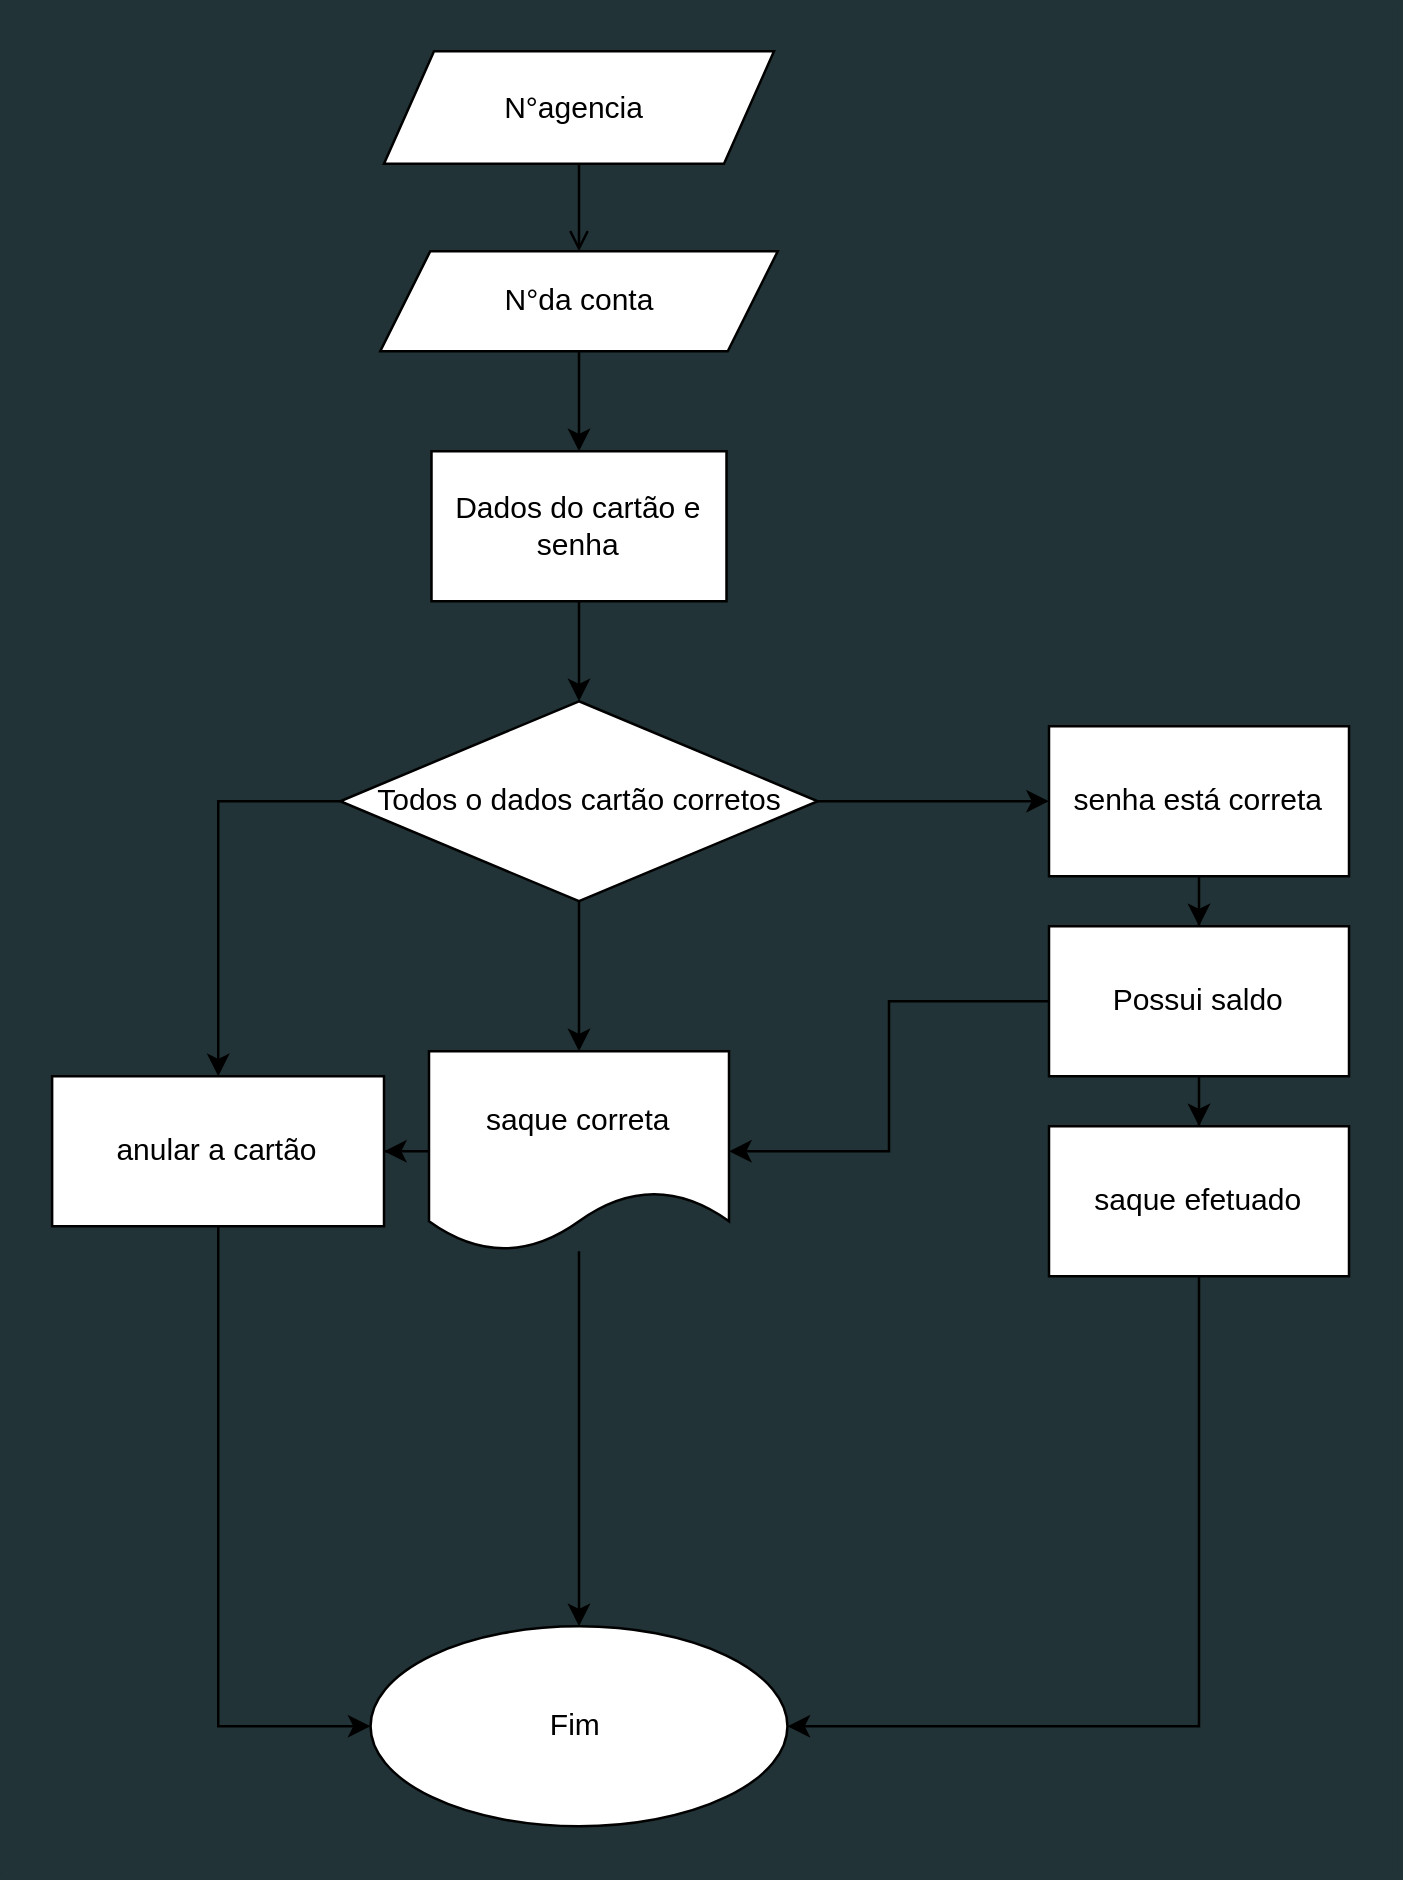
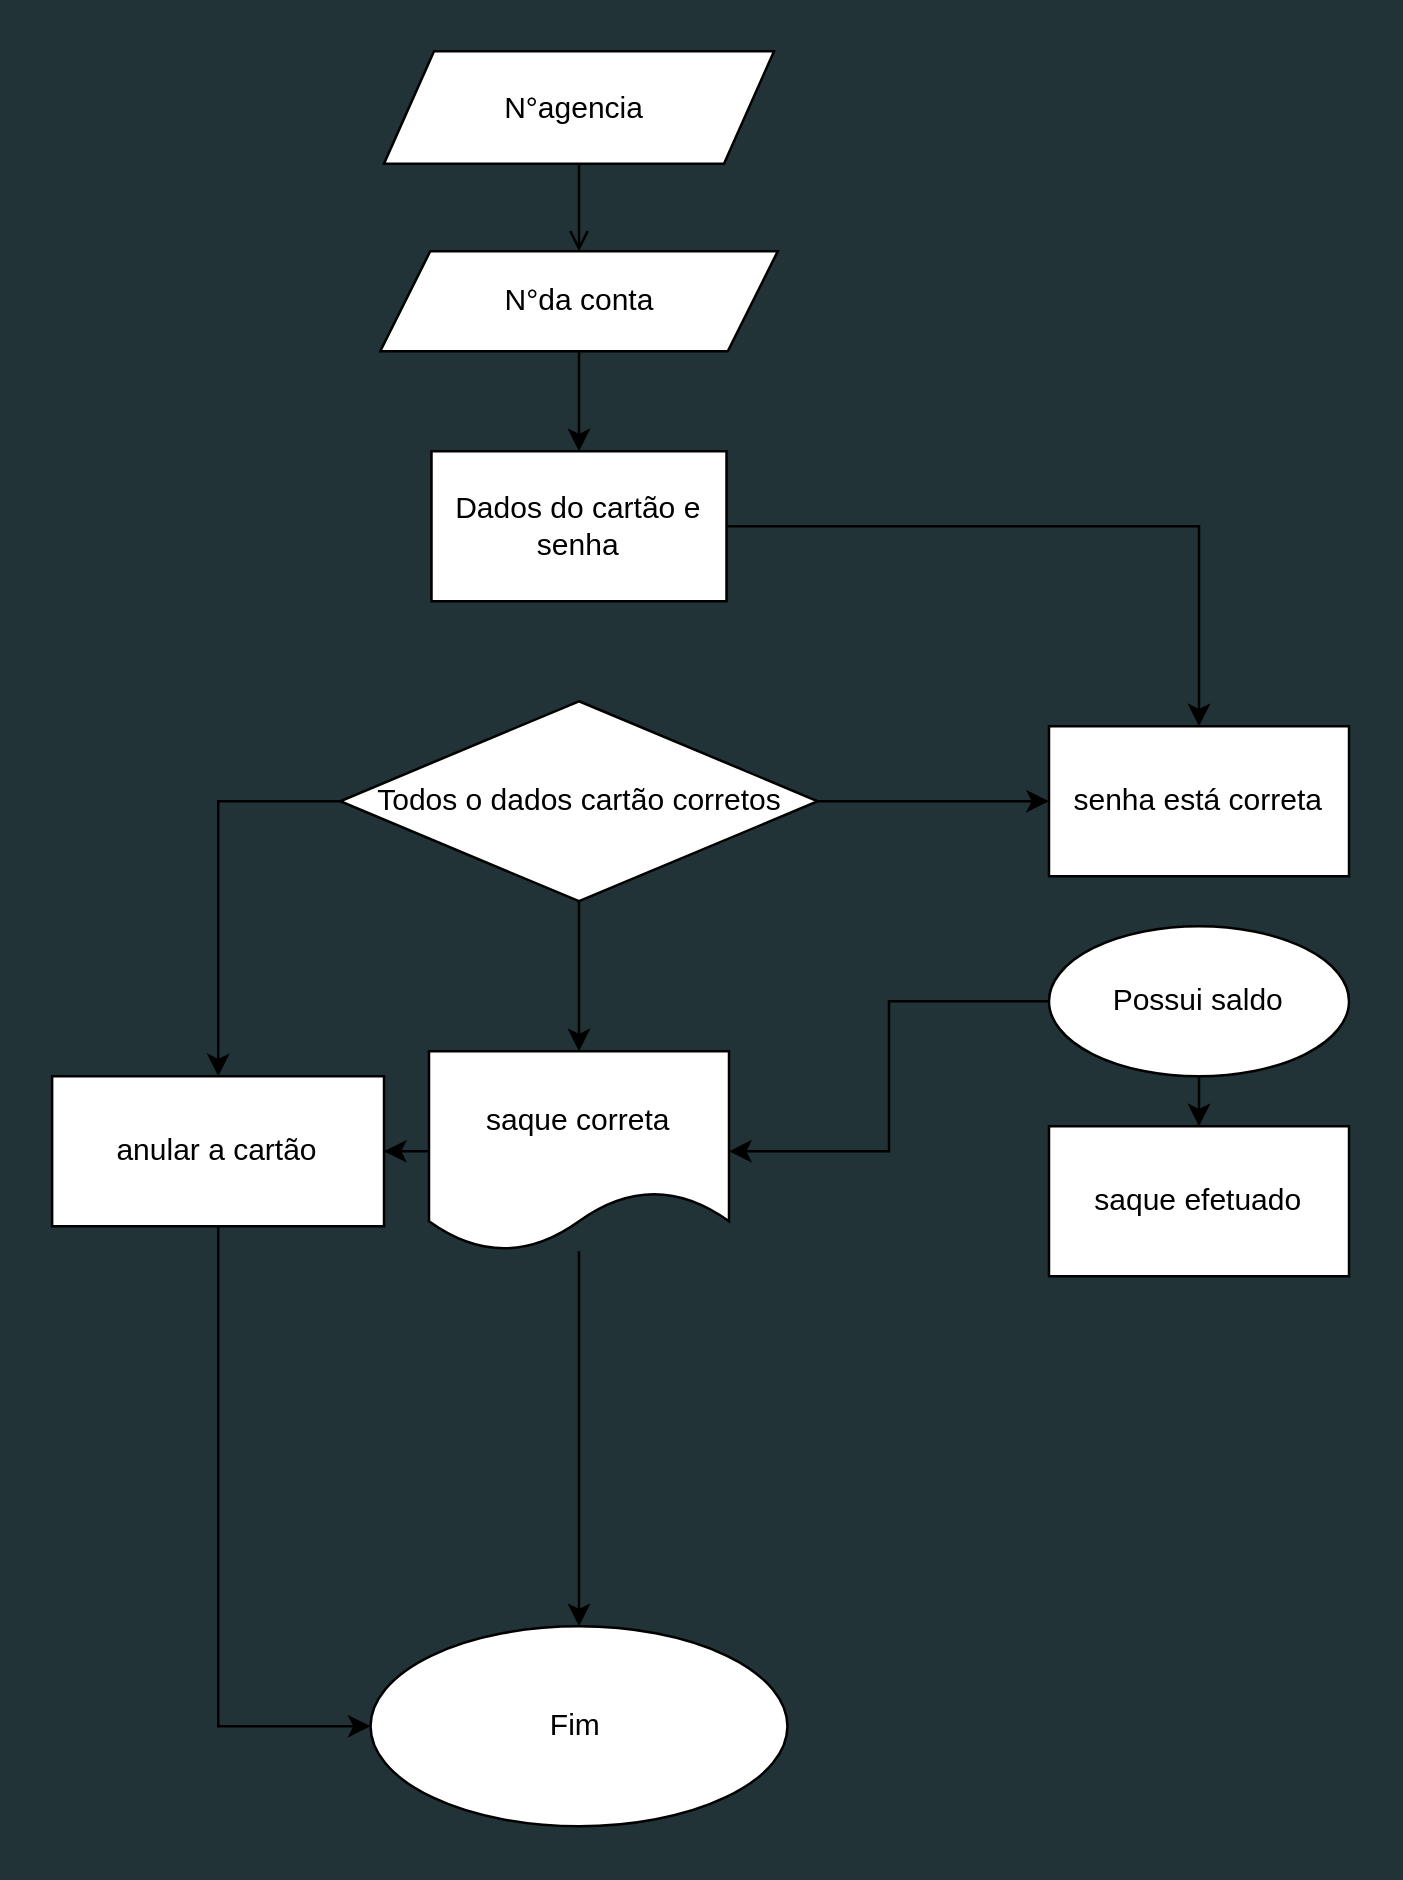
(579, 643) -> (1055, 526)
(1199, 909) -> none
(1199, 1001) -> (1199, 1001)
(1199, 1698) -> none
